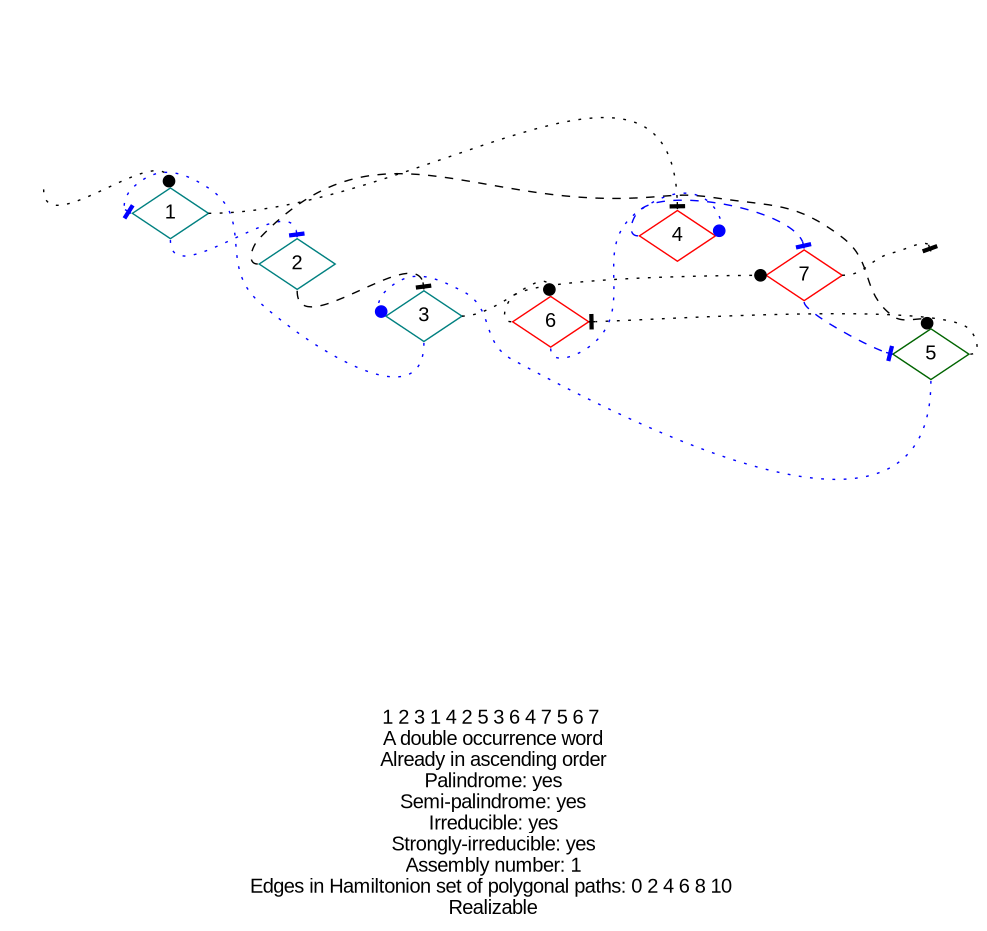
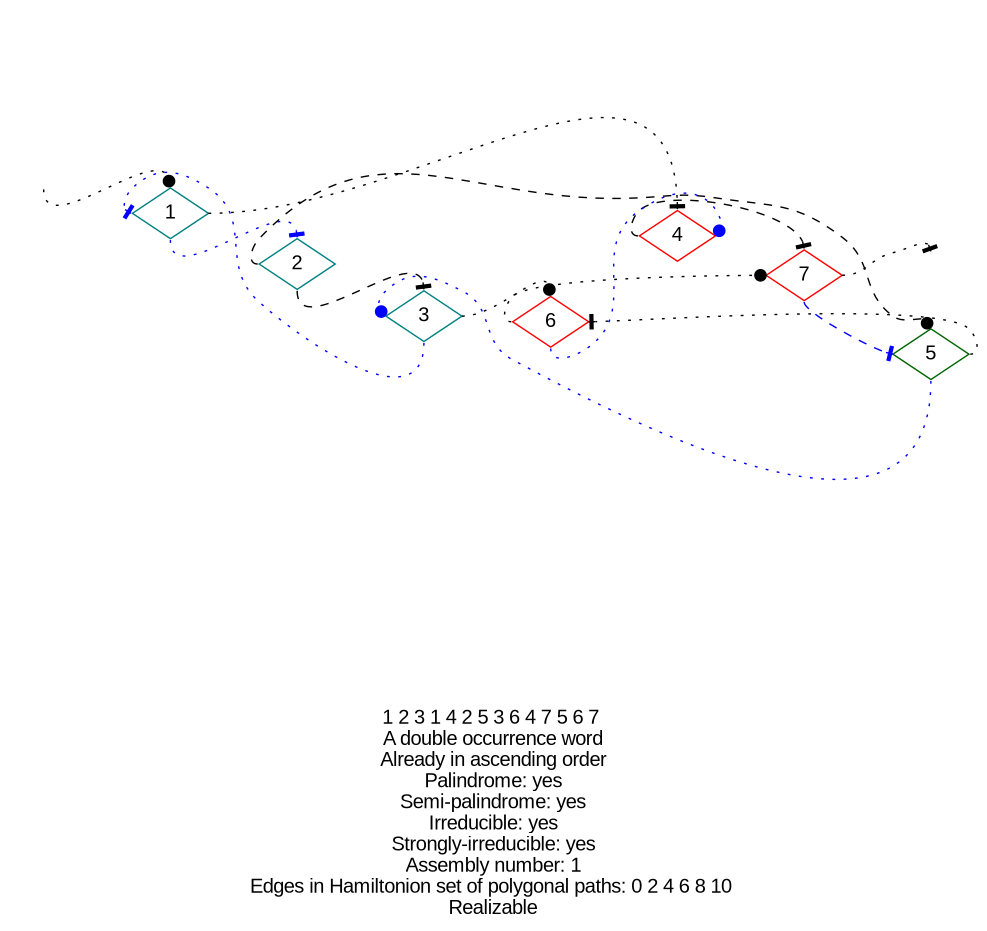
(755, 212) -> (755, 212)
